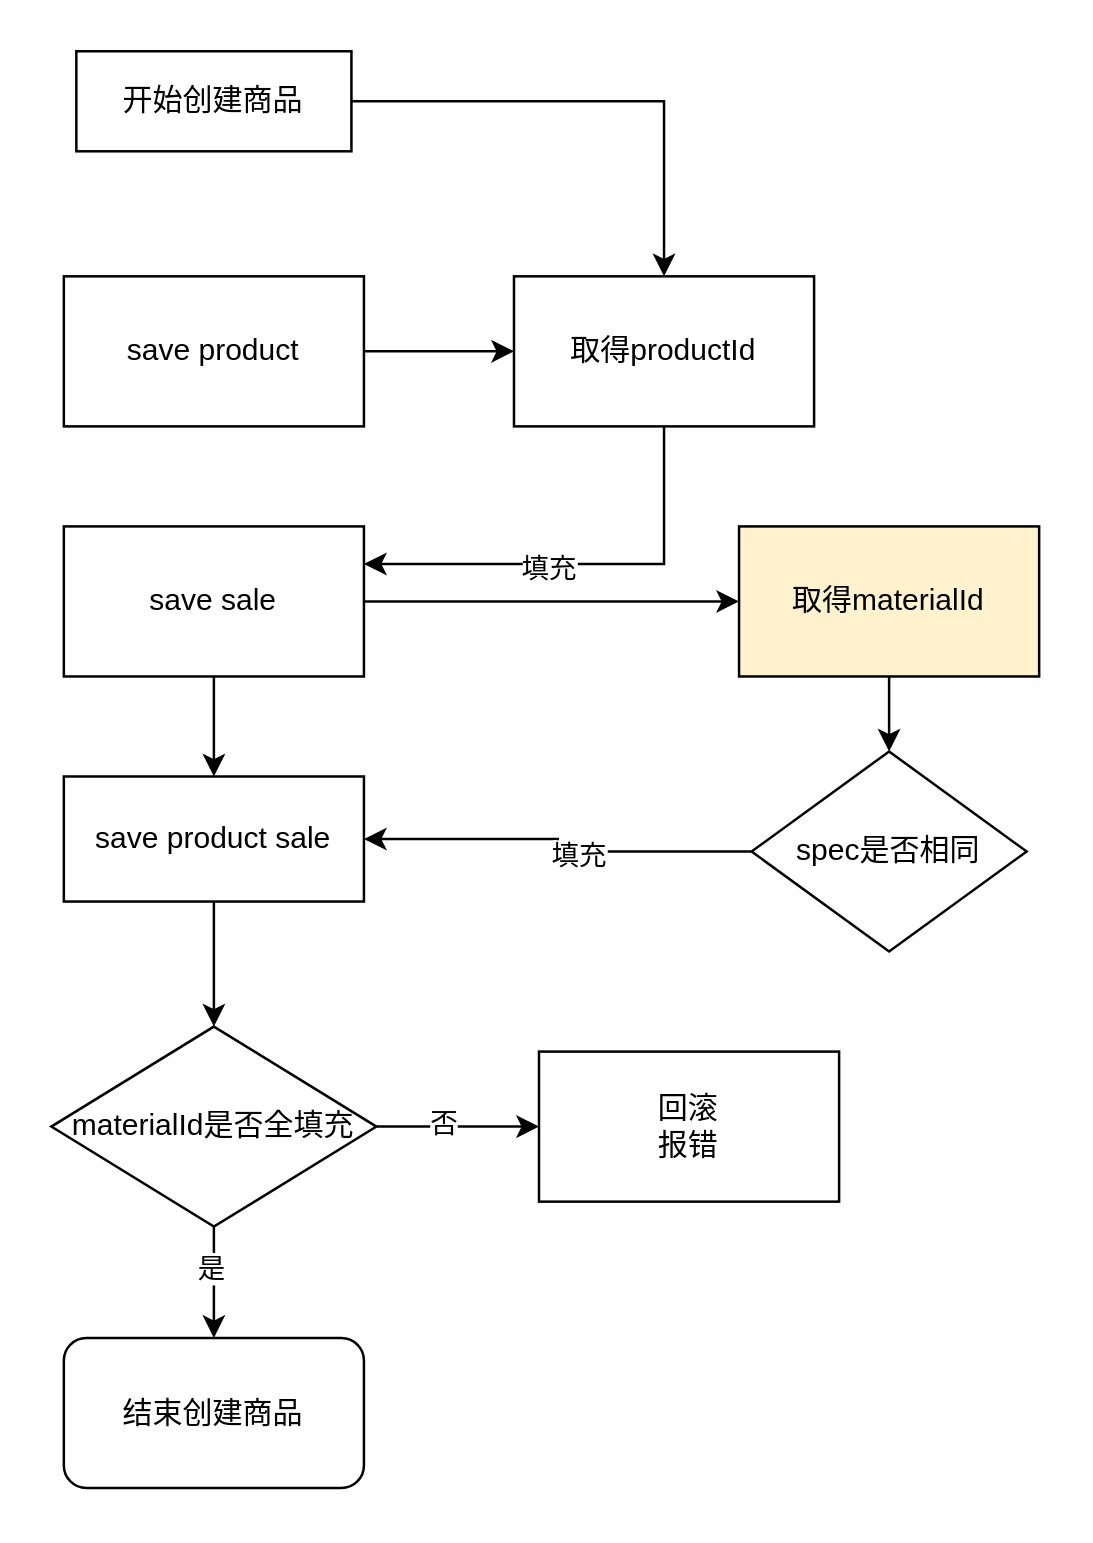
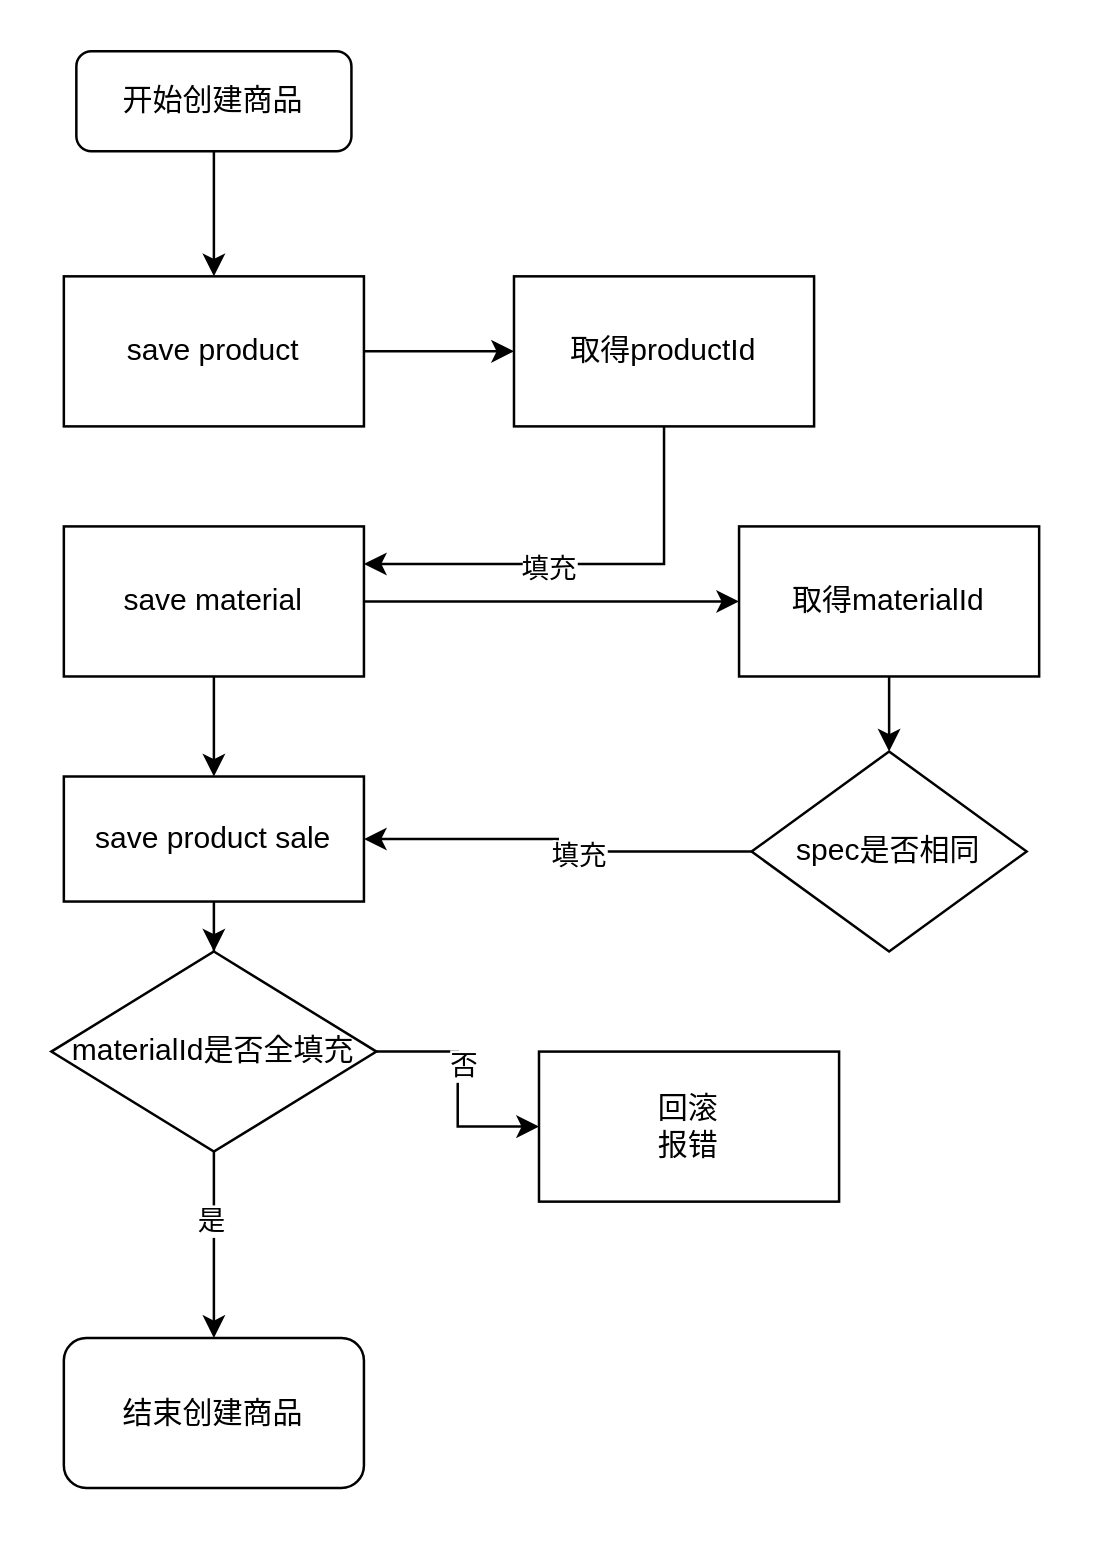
(214, 101) -> (214, 101)
(587, 101) -> (214, 205)
(214, 601) -> (214, 601)
(889, 601) -> (889, 601)
(214, 1126) -> (214, 1051)
